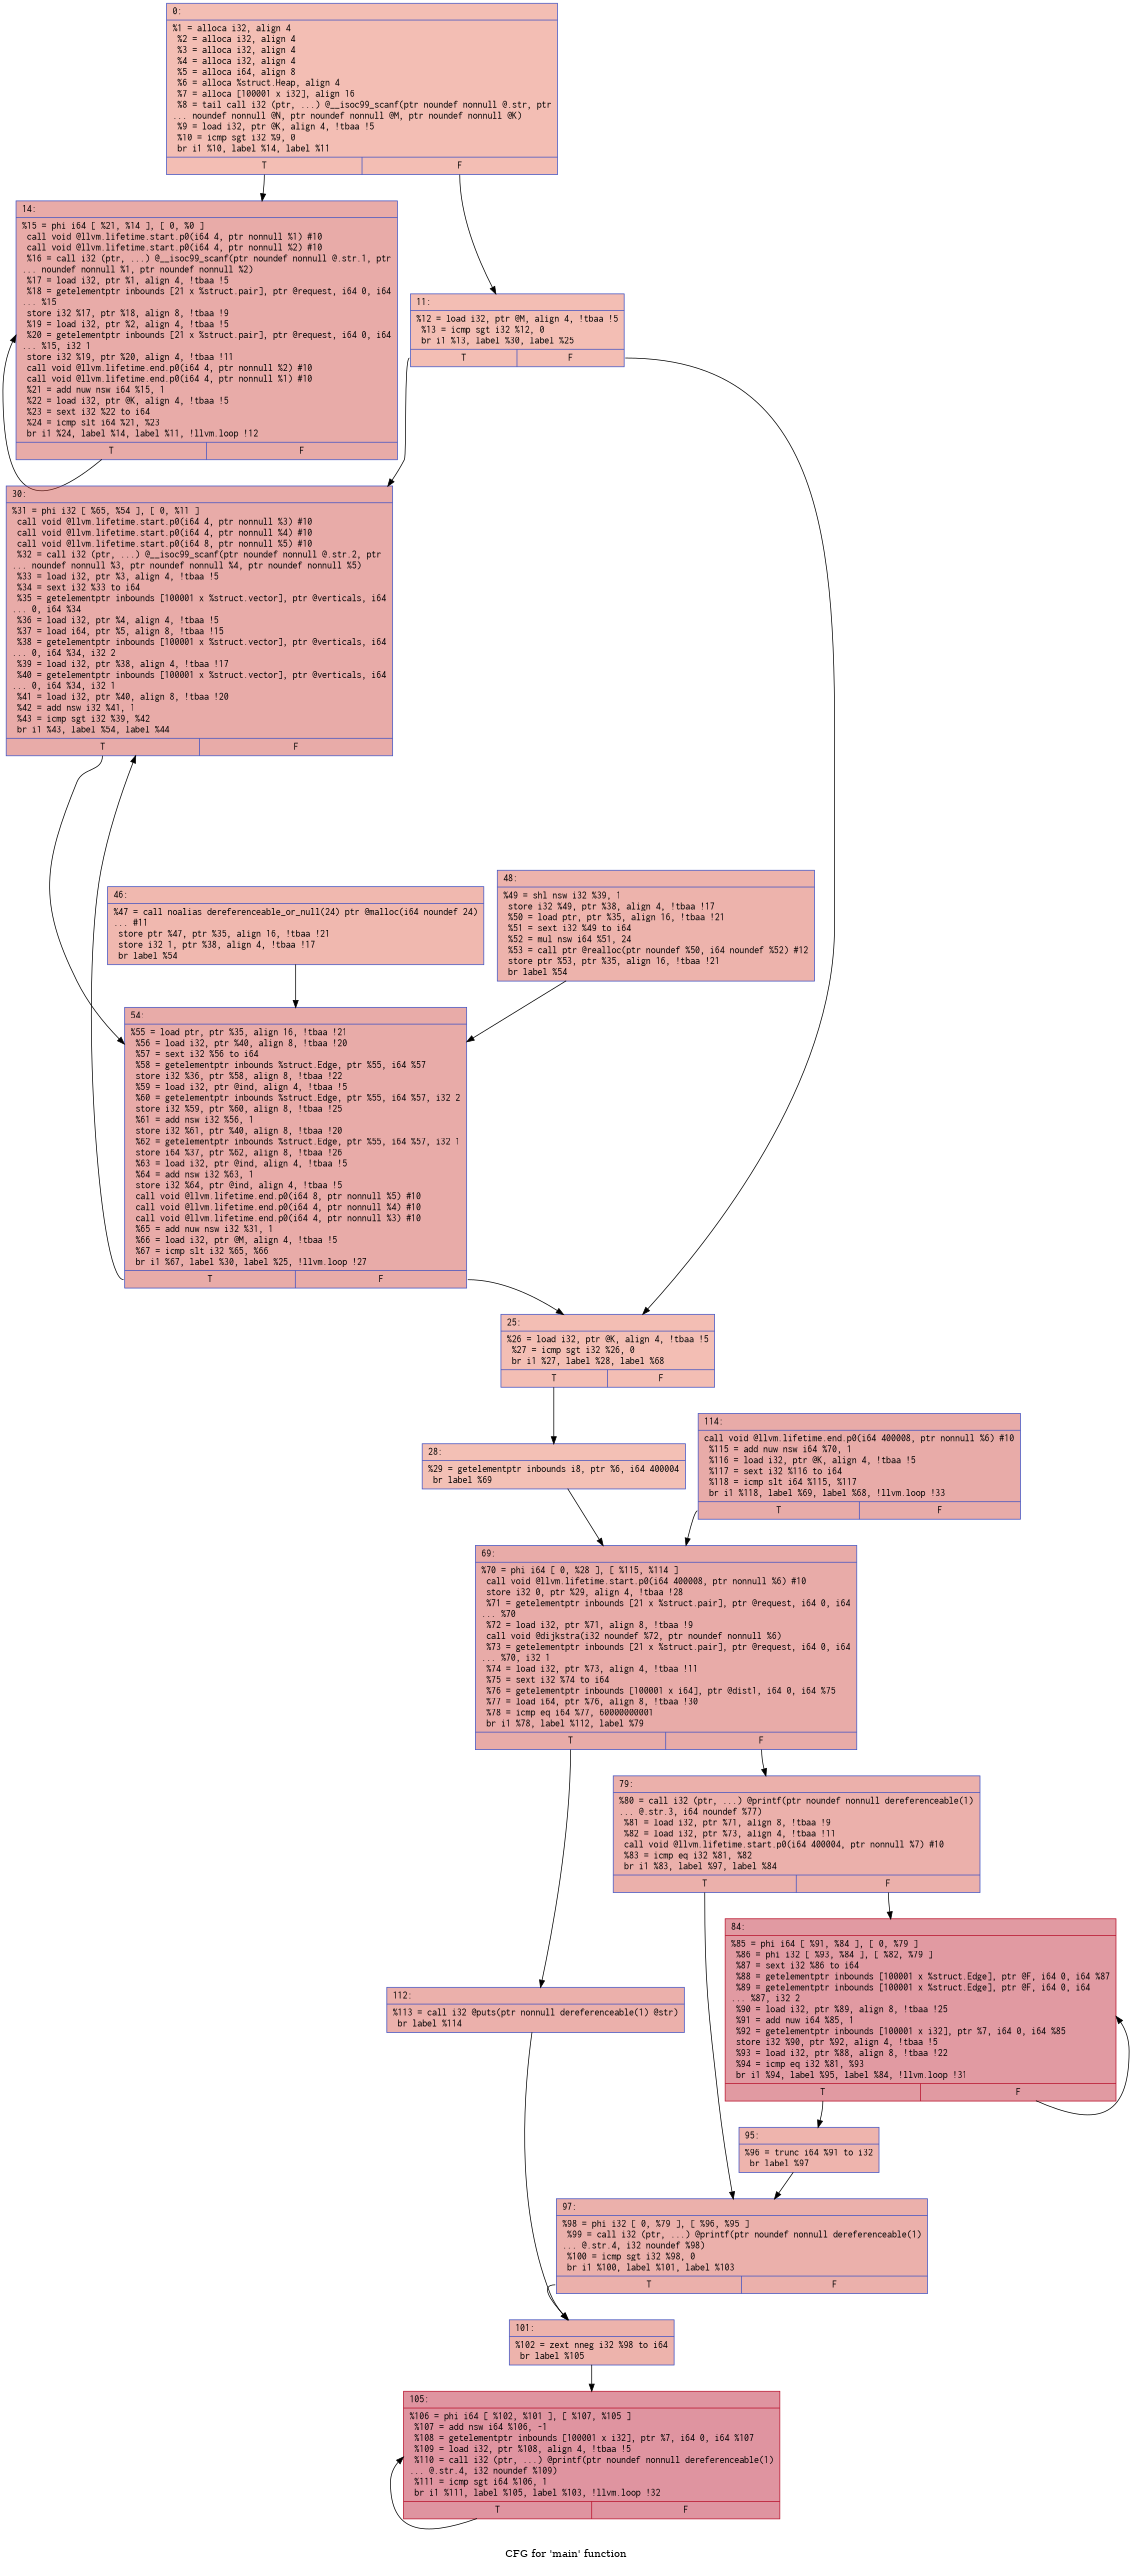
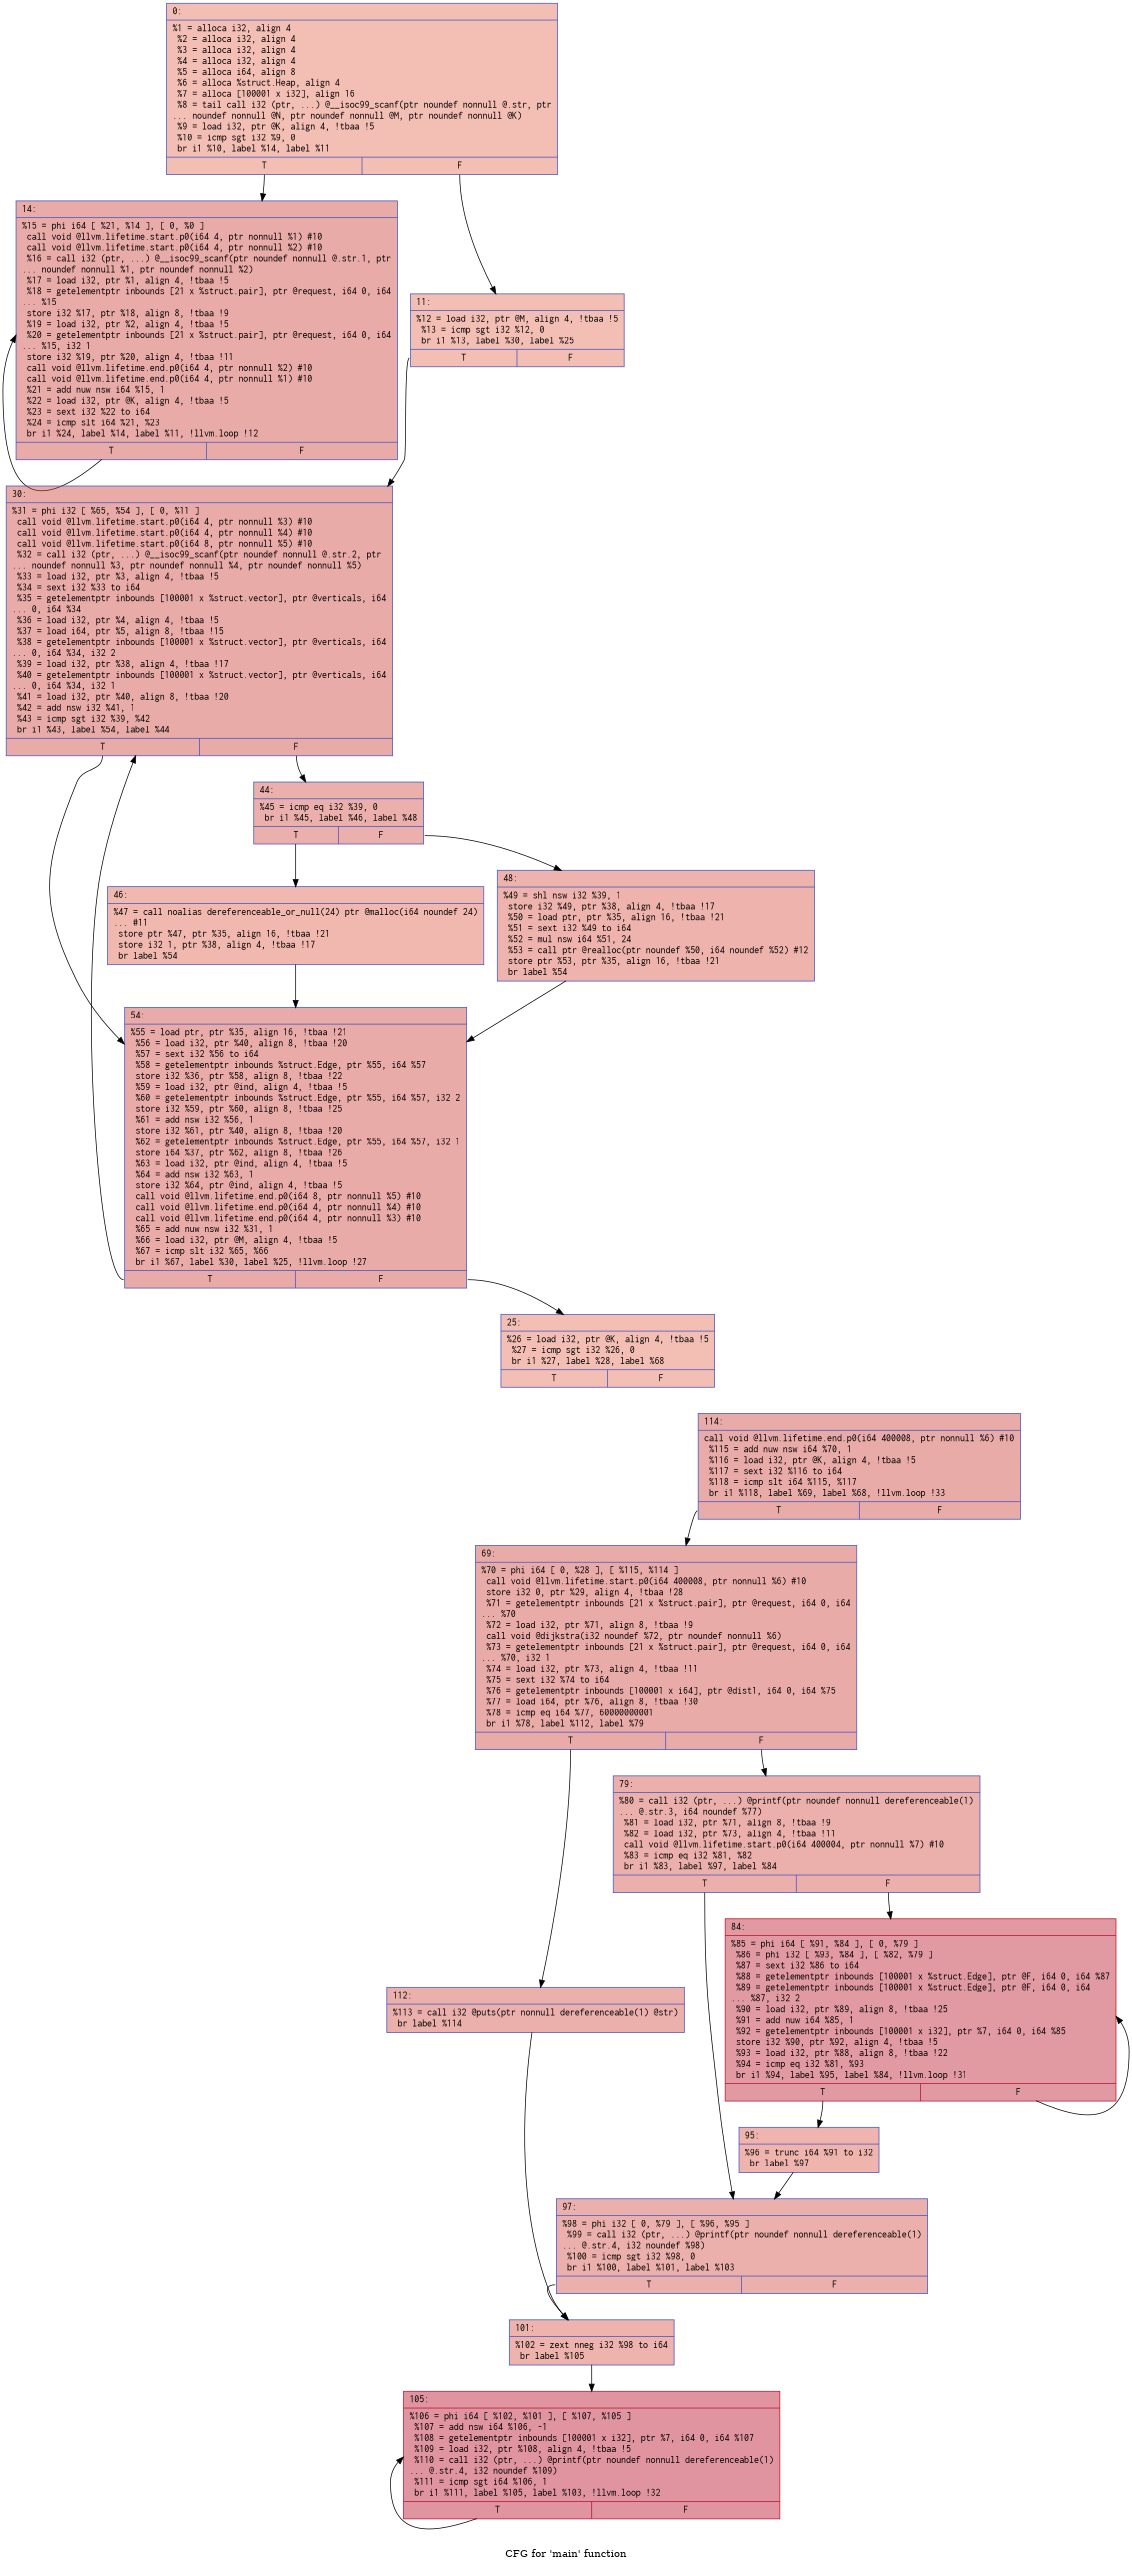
(835, 802) -> none
none -> (339, 813)
(554, 1466) -> none
